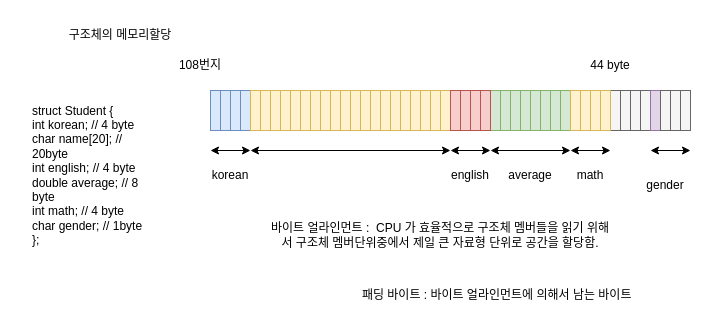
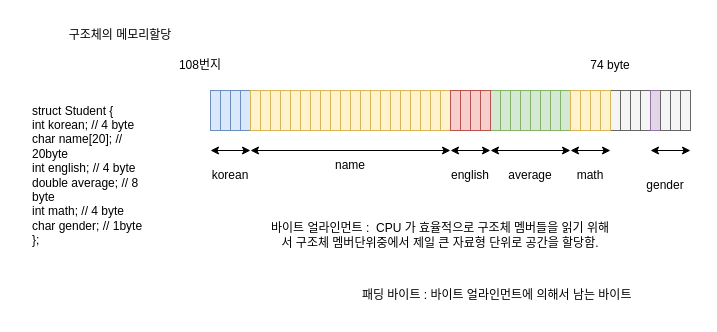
(611, 66) -> (611, 66)
none -> (351, 166)
